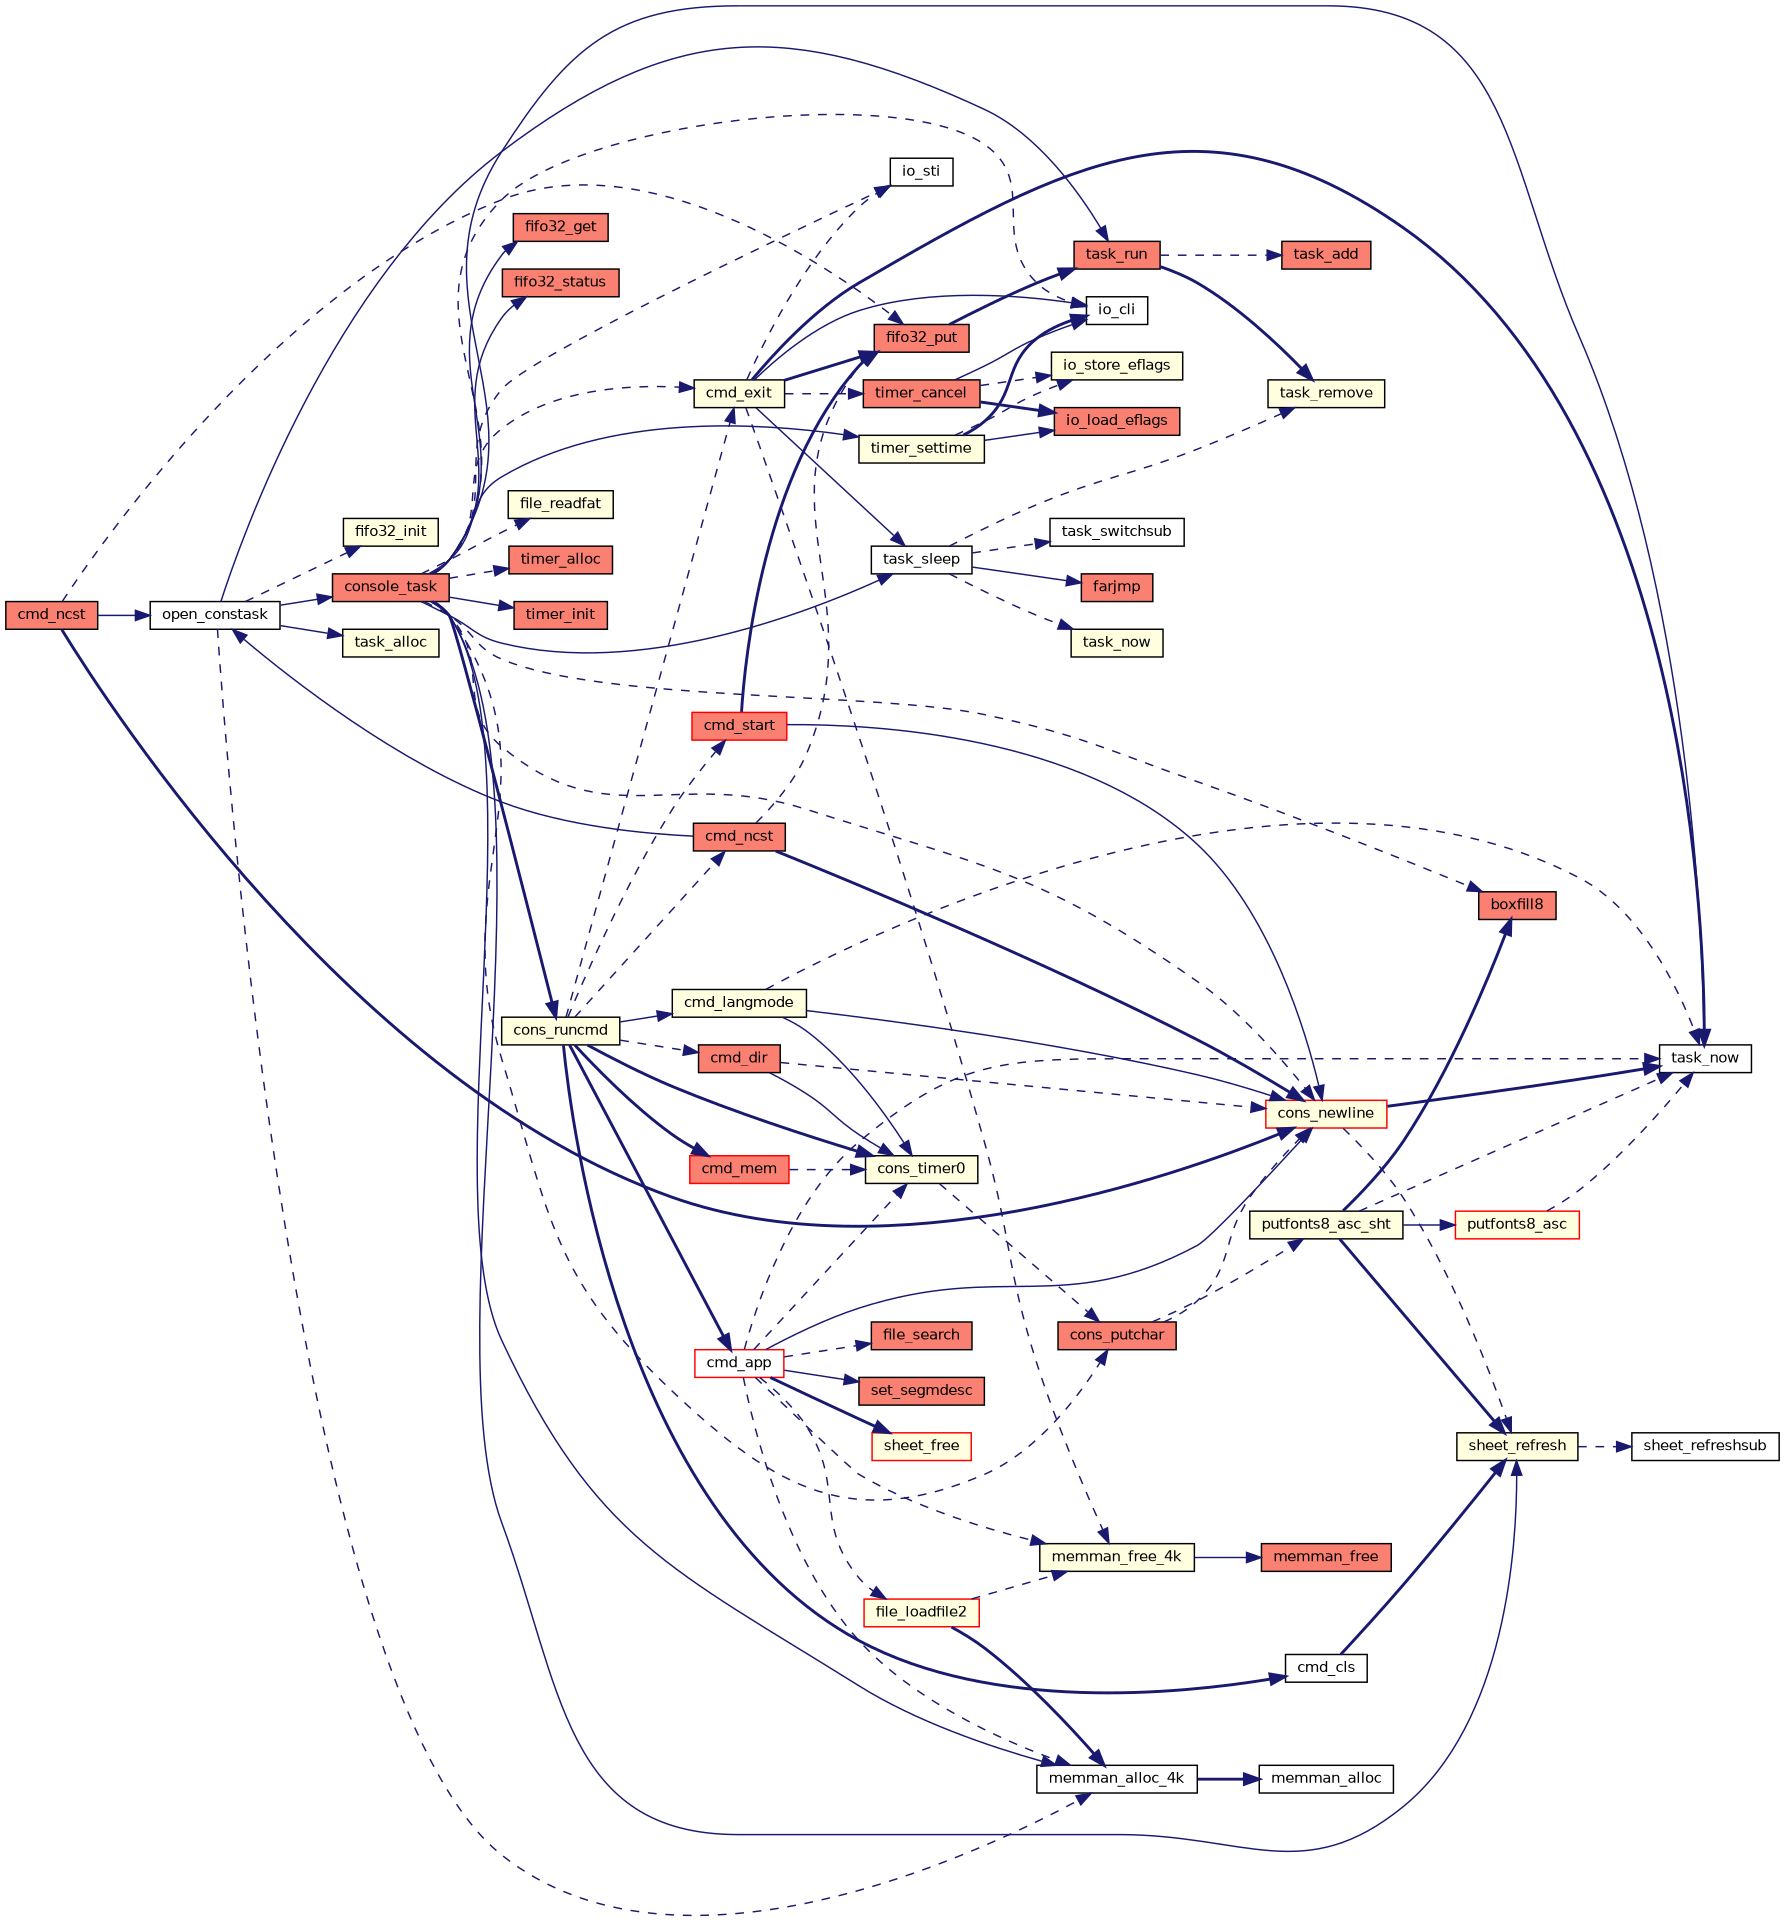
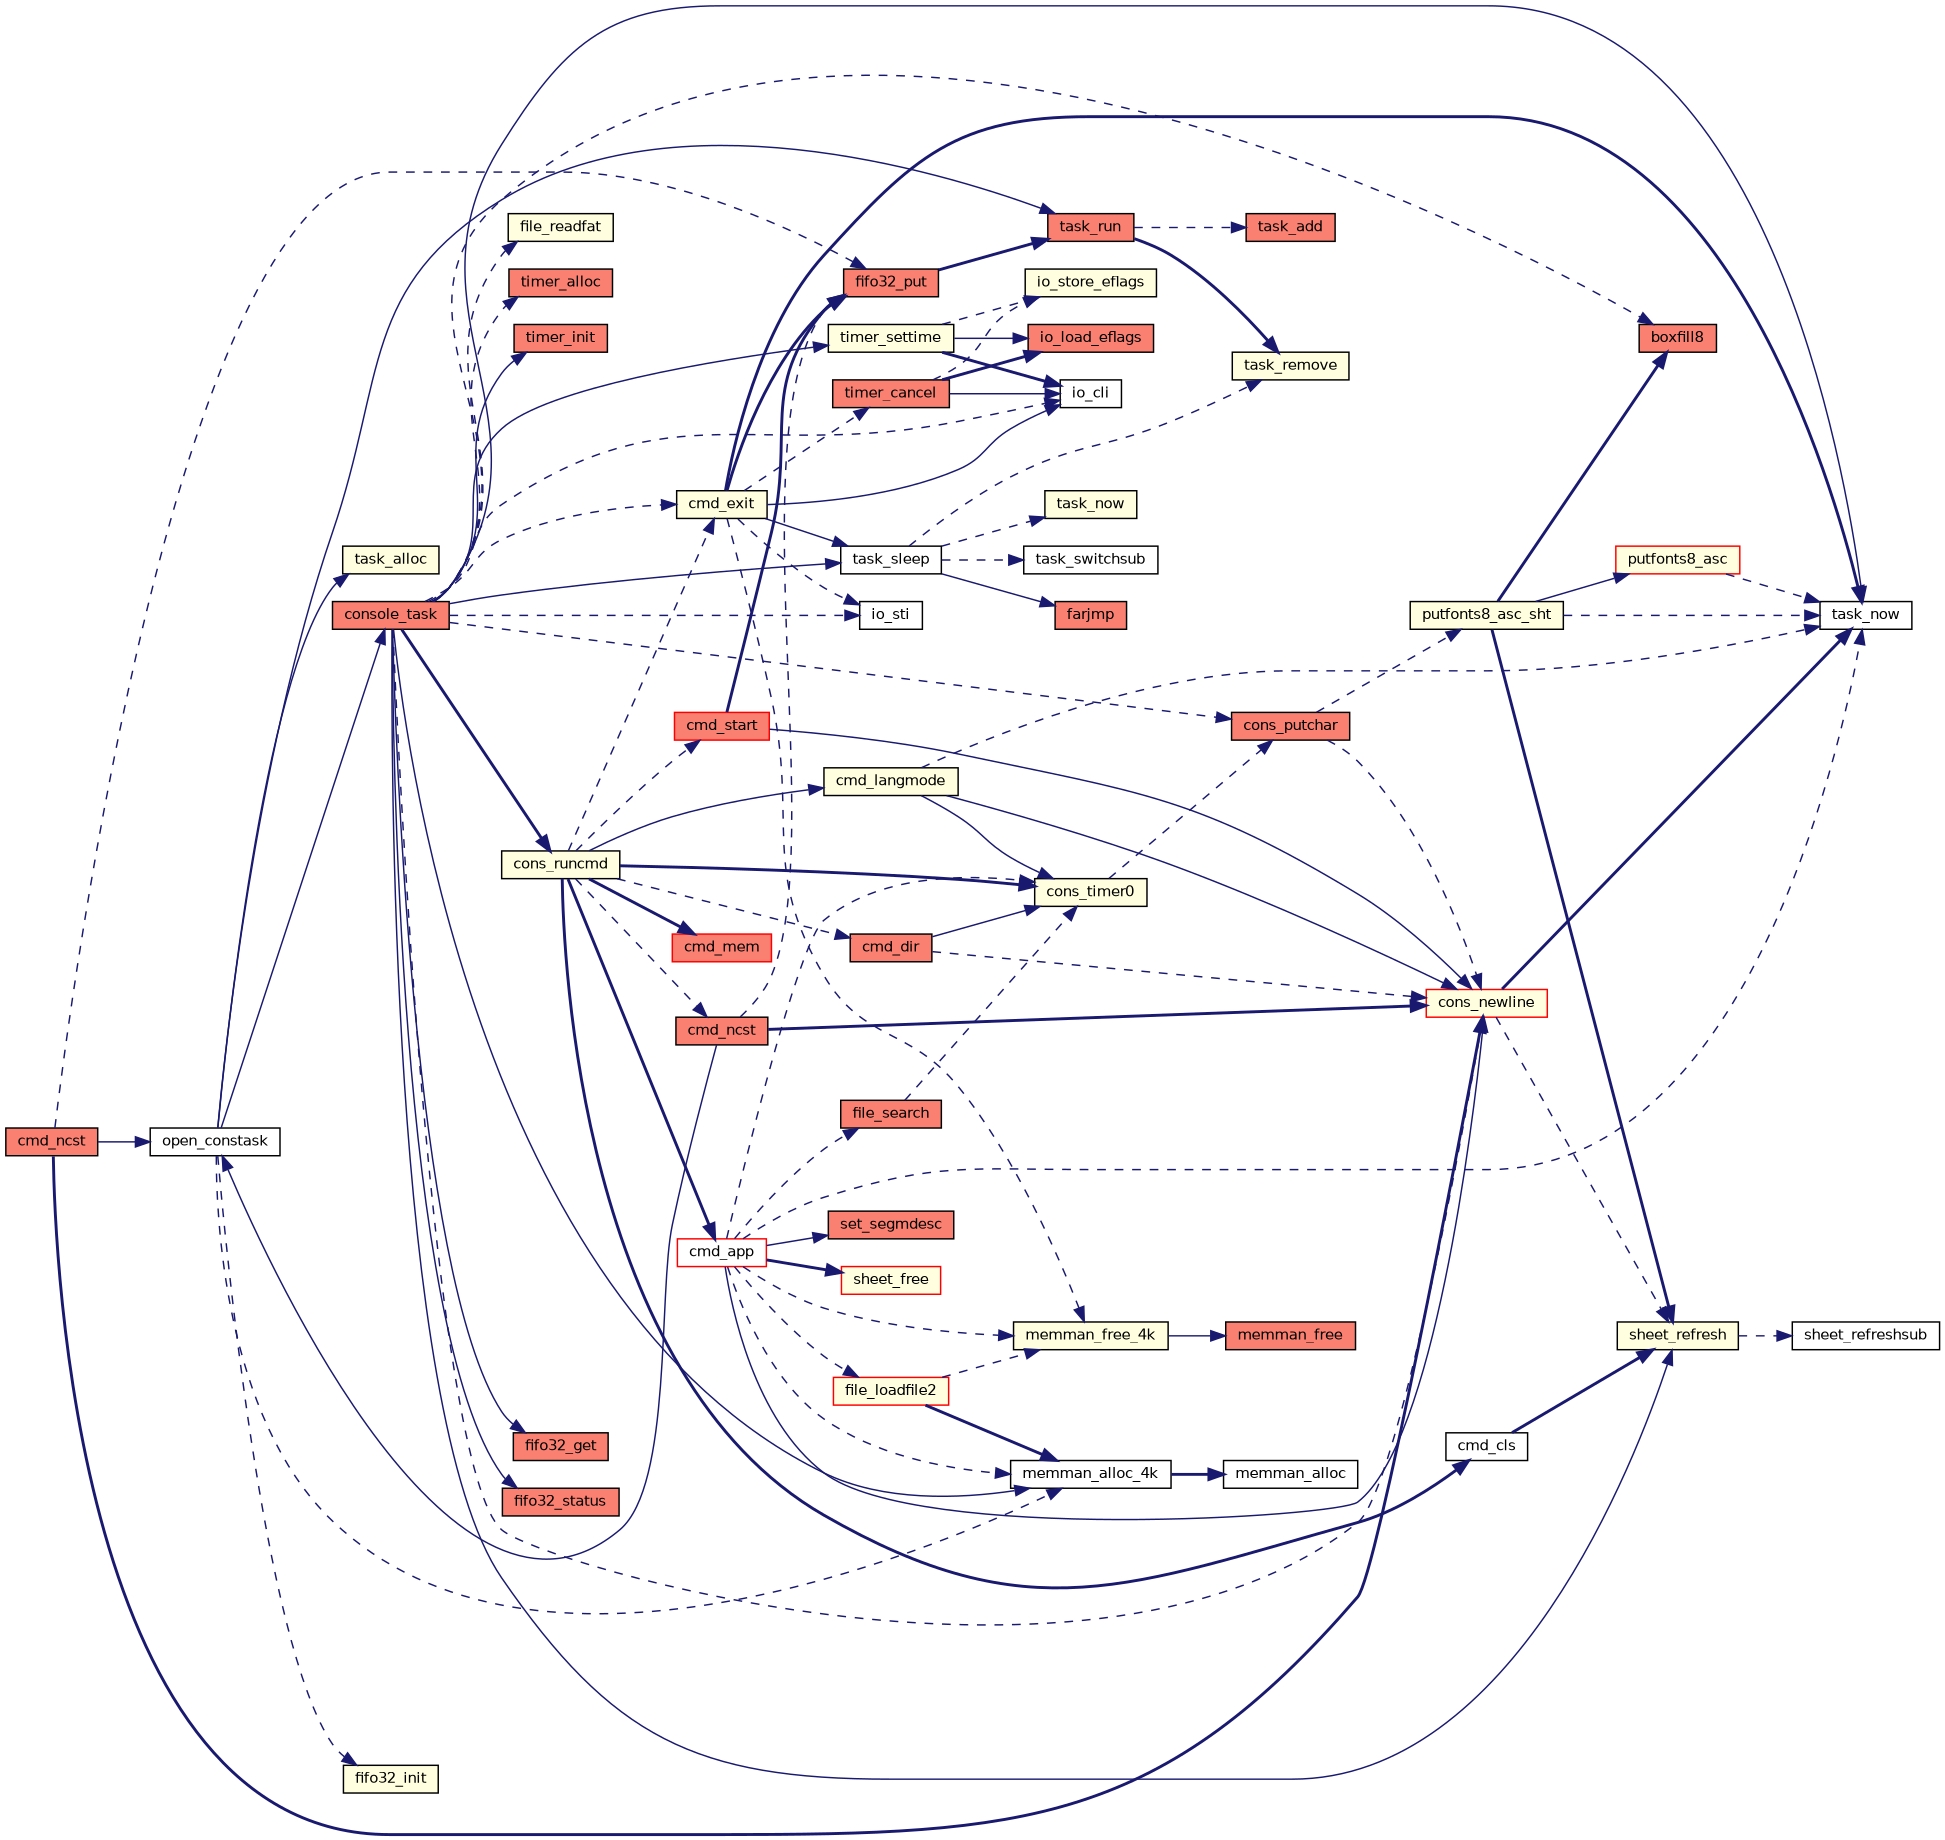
(820, 1170) -> (986, 1009)
